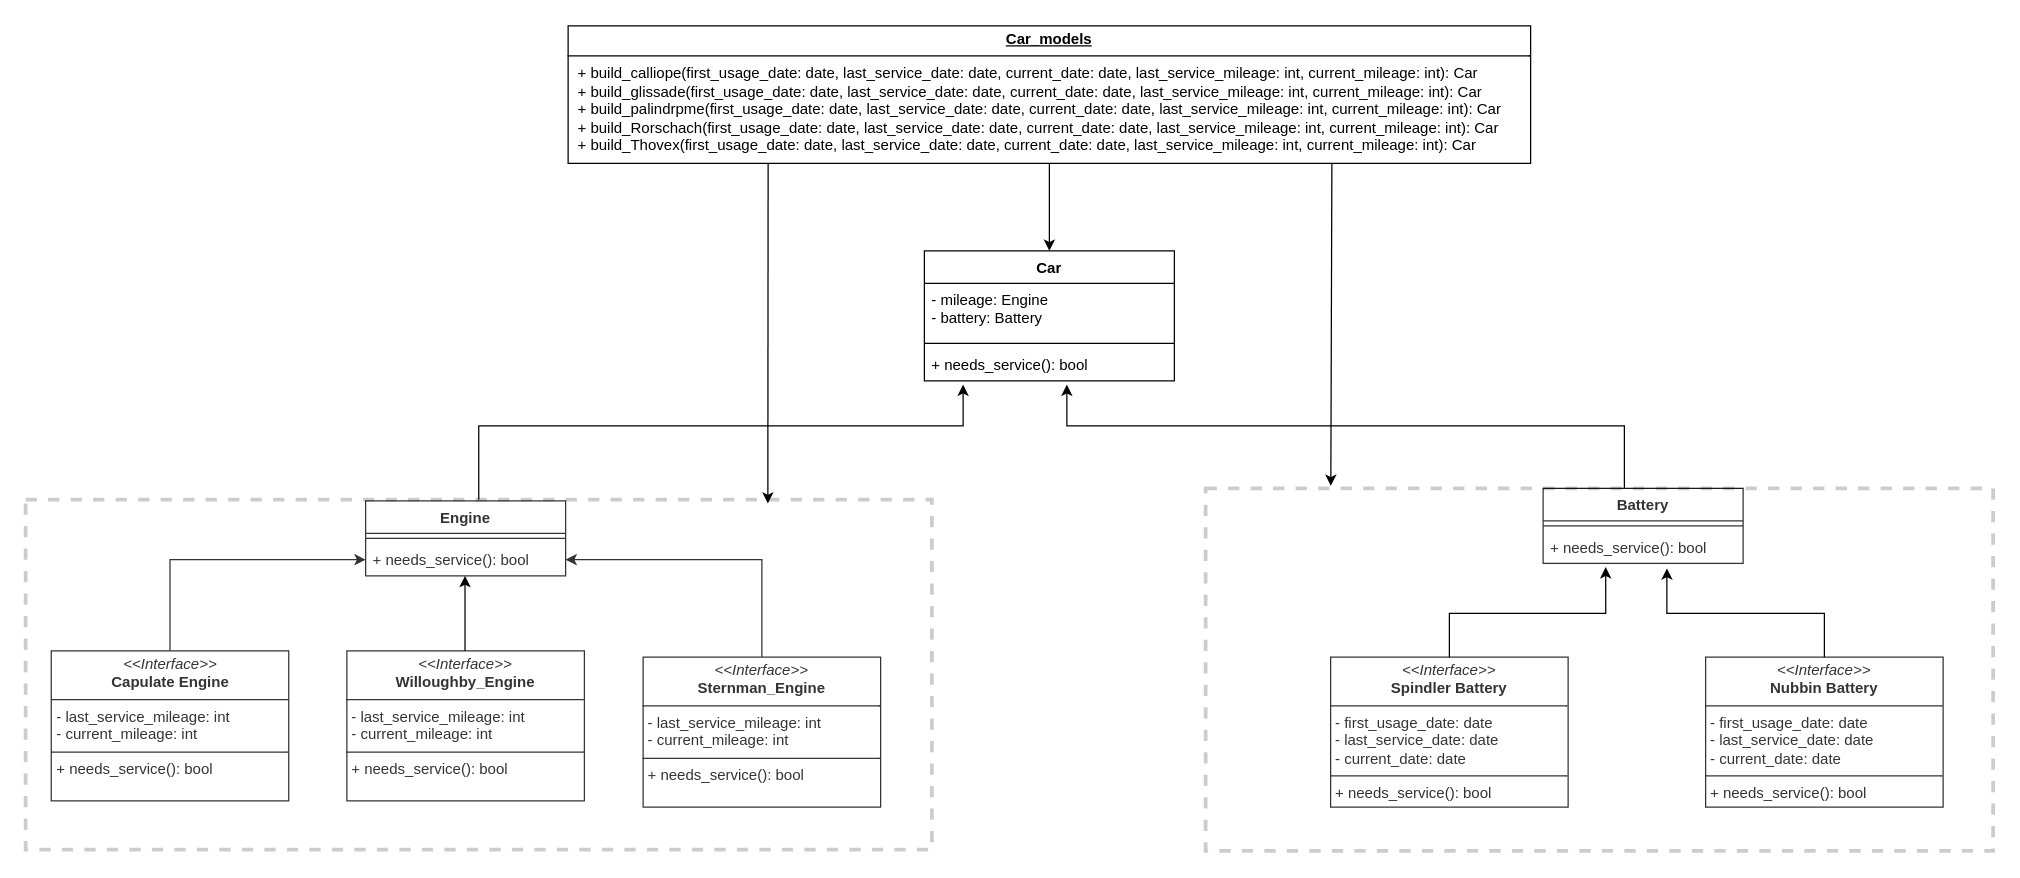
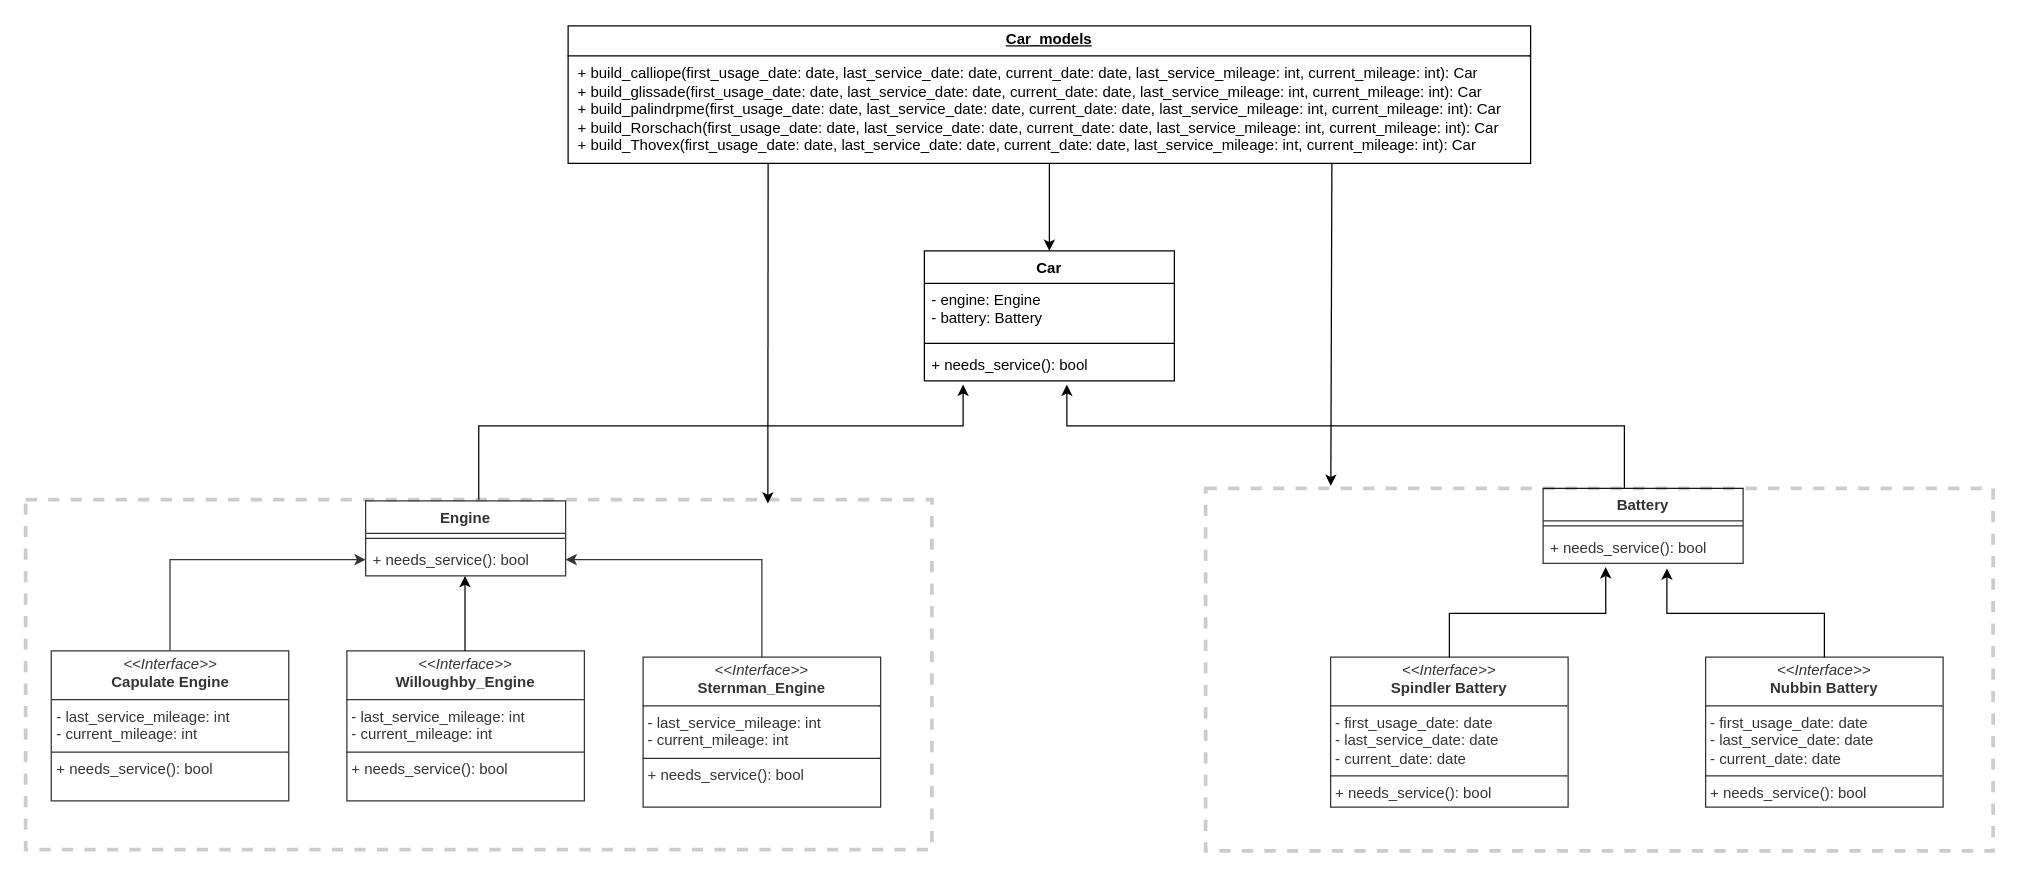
(1002, 310) -> (1002, 310)
